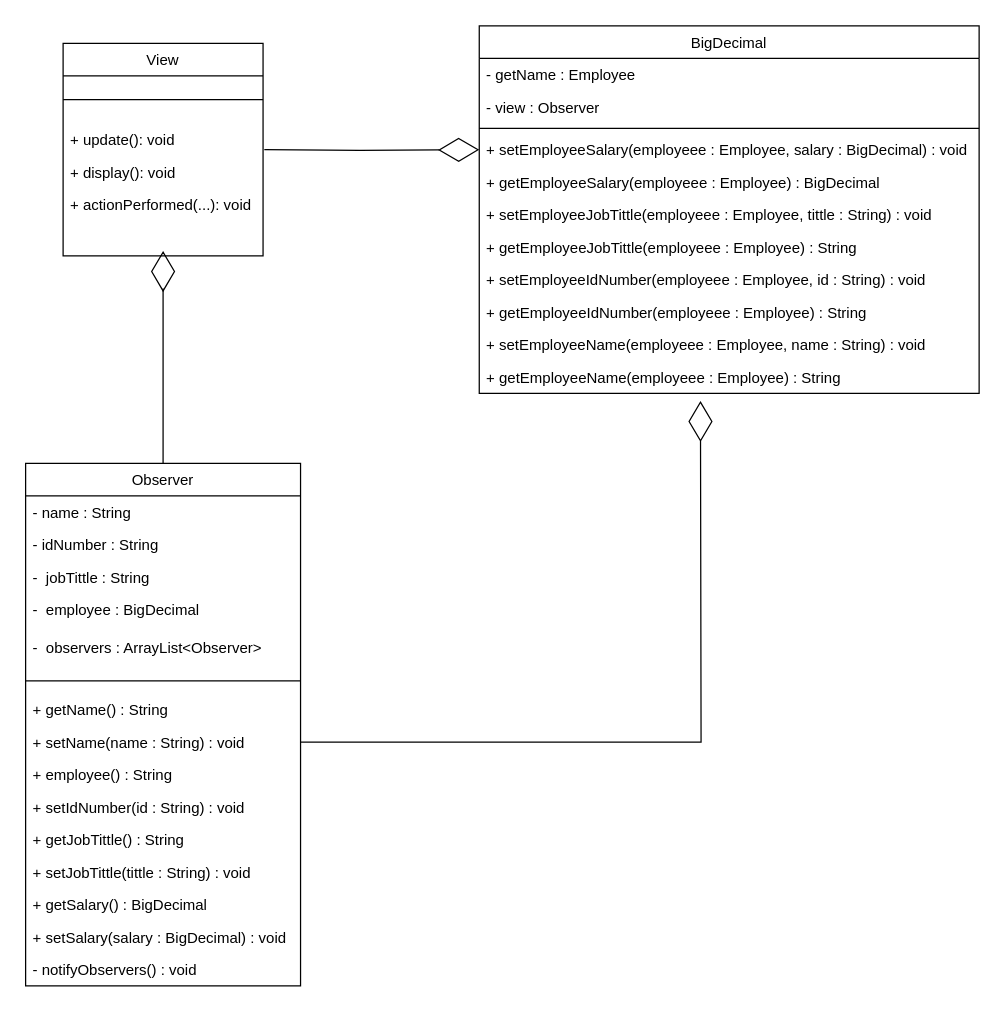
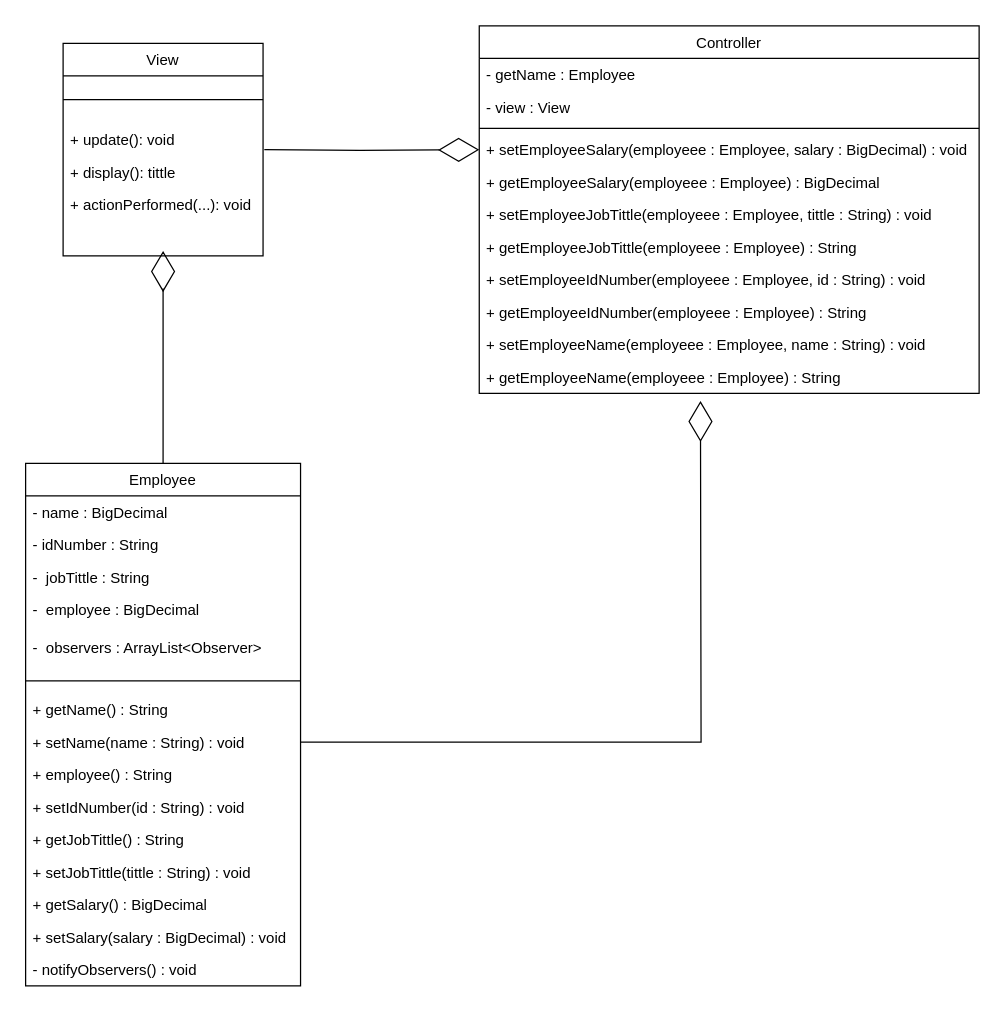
(729, 43) -> (729, 43)
(548, 108) -> (529, 108)
(130, 173) -> (136, 173)
(163, 480) -> (163, 480)
(86, 513) -> (99, 513)
